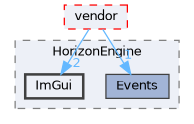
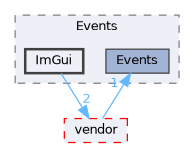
(77, 48) -> (72, 91)
(97, 52) -> (97, 27)
